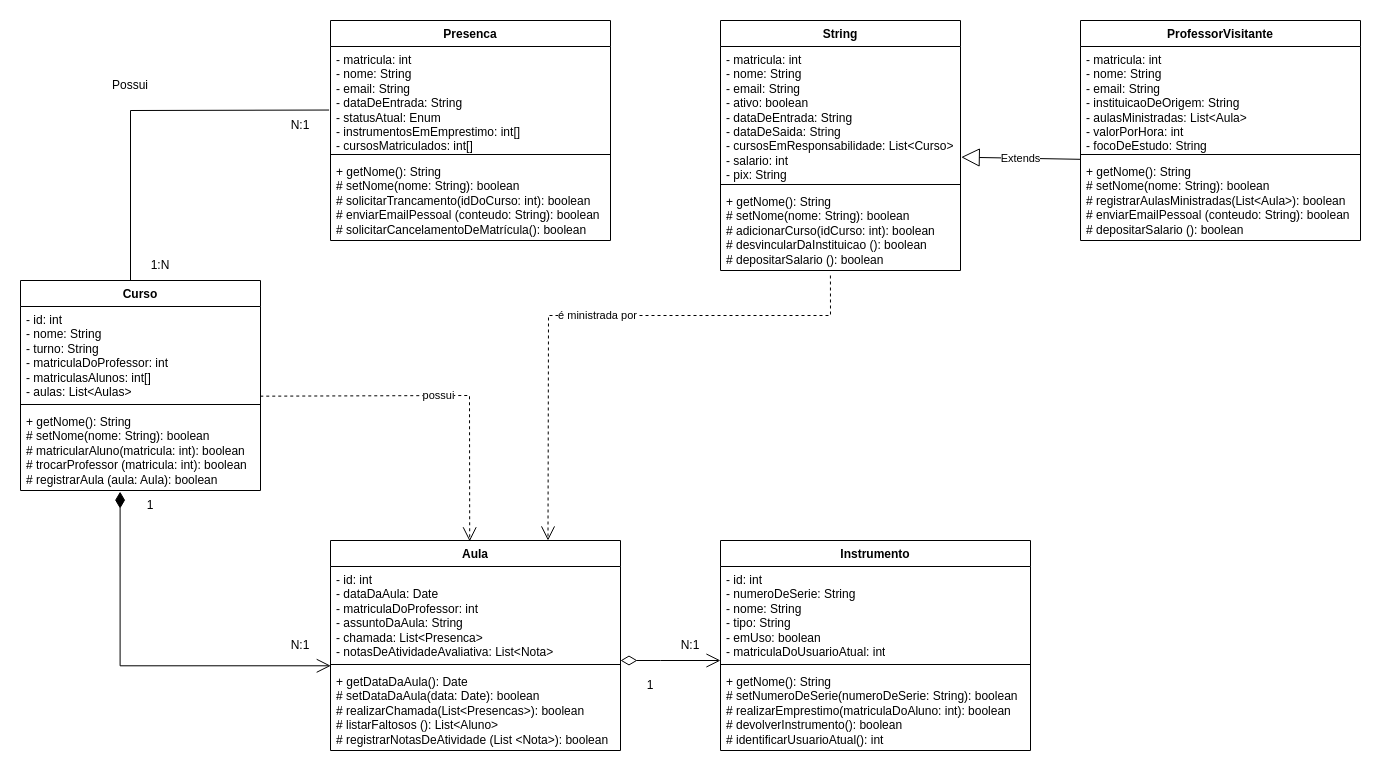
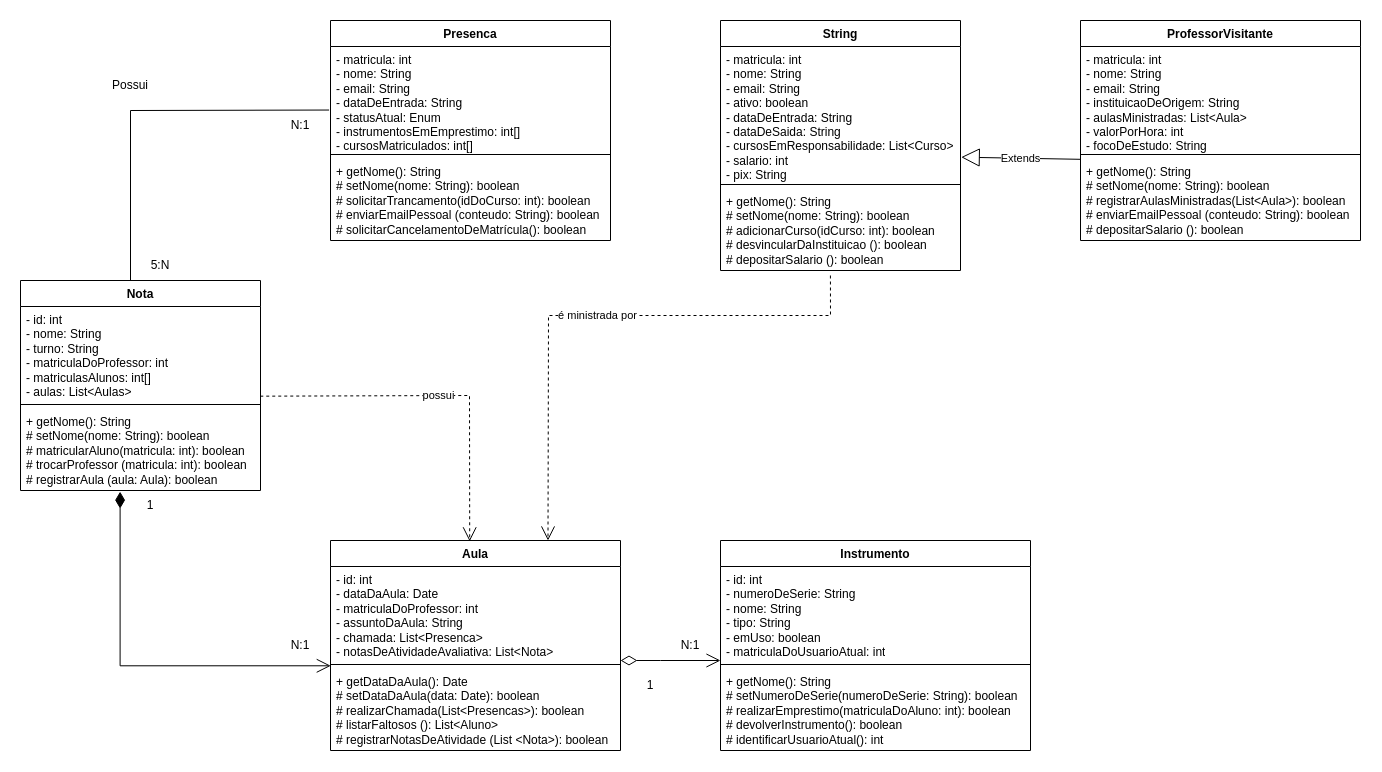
(161, 266) -> (161, 266)
(141, 295) -> (141, 295)
